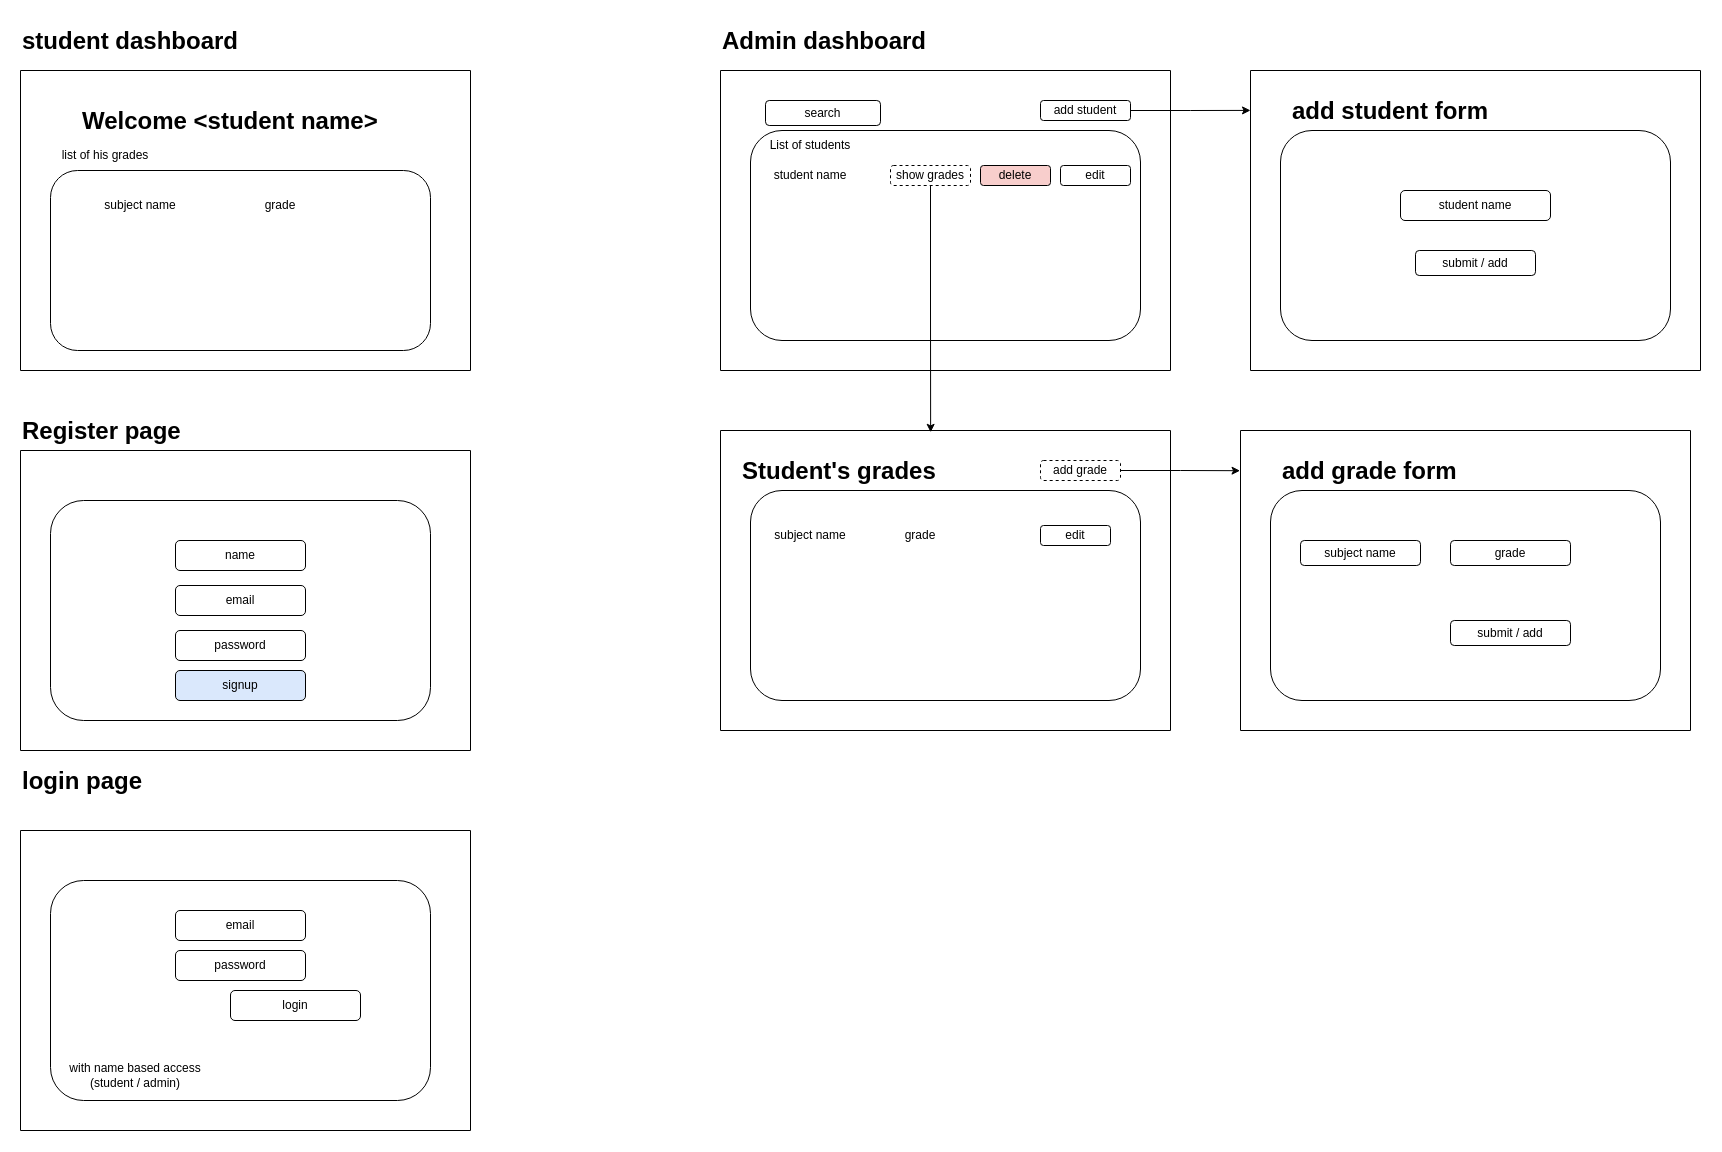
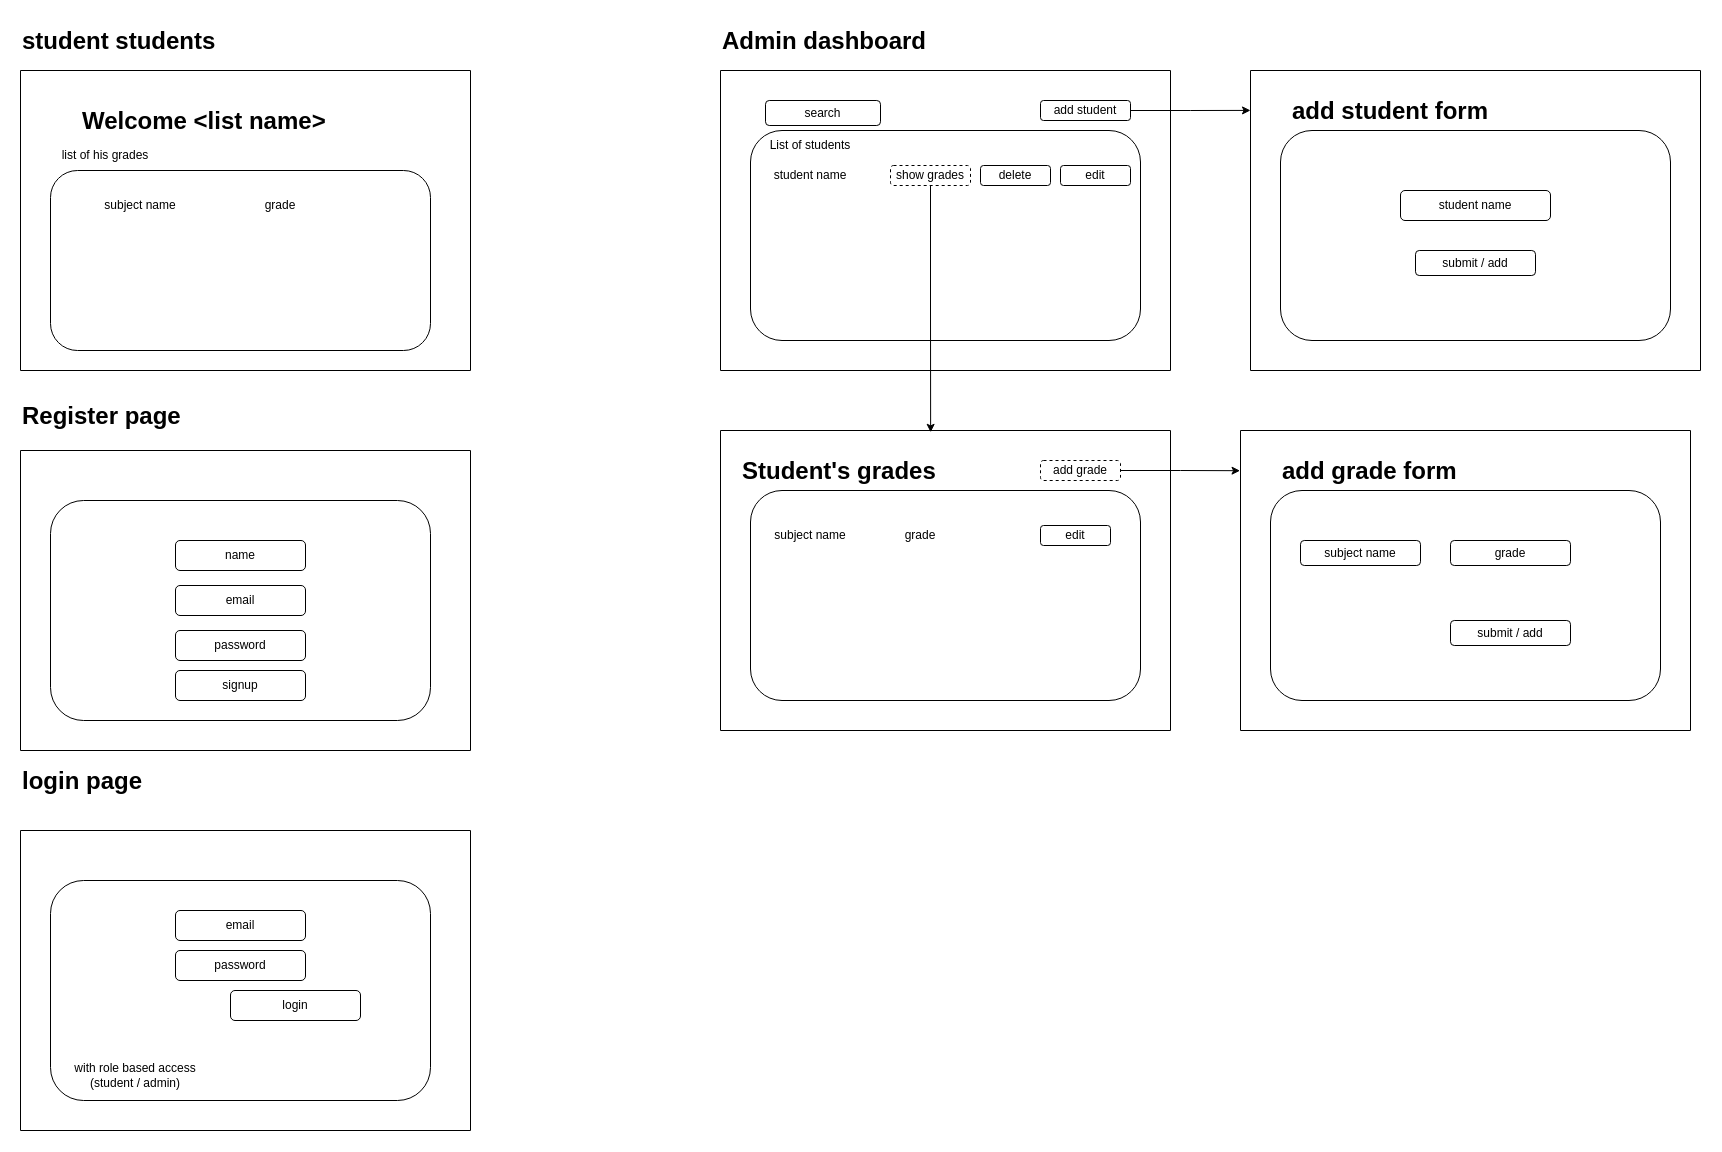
(78, 35) -> (75, 35)
(152, 115) -> (139, 115)
(1016, 176) -> (1016, 176)
(106, 431) -> (106, 416)
(241, 686) -> (241, 686)
(136, 1076) -> (136, 1076)
